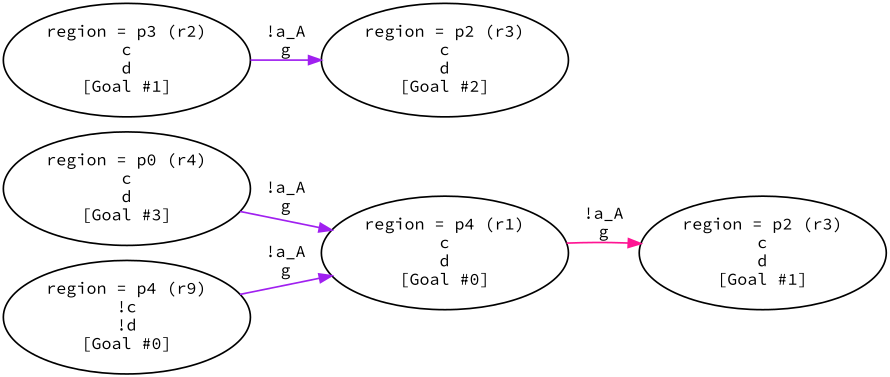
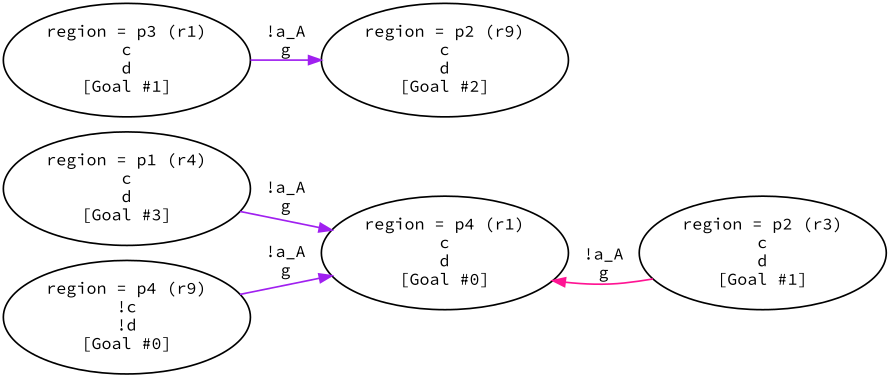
(127, 60) -> (127, 60)
(445, 60) -> (445, 60)
(127, 189) -> (127, 189)
(597, 242) -> (609, 284)
